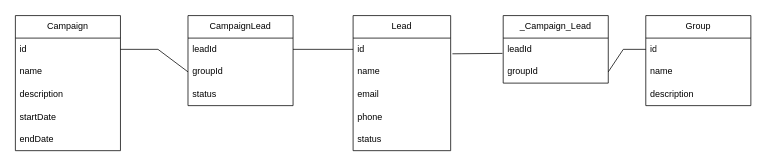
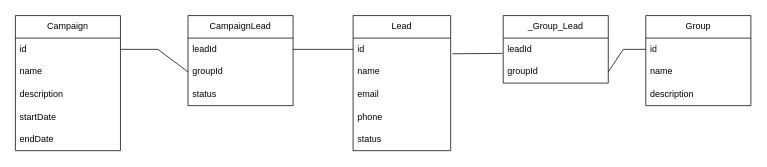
(555, 27) -> (555, 27)
